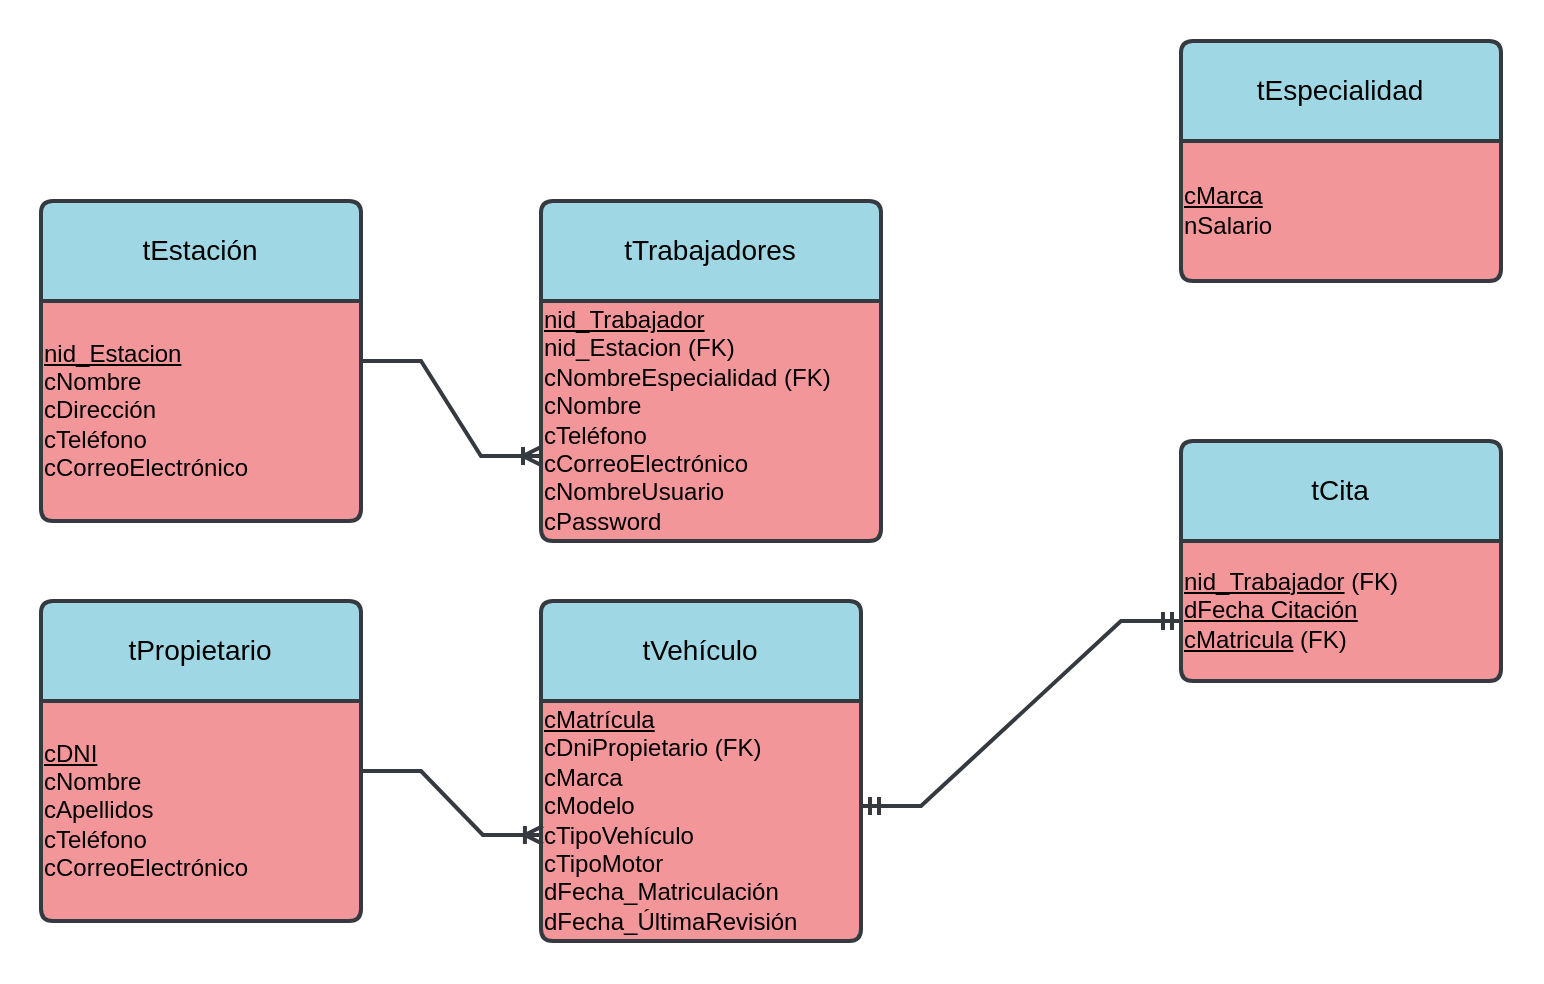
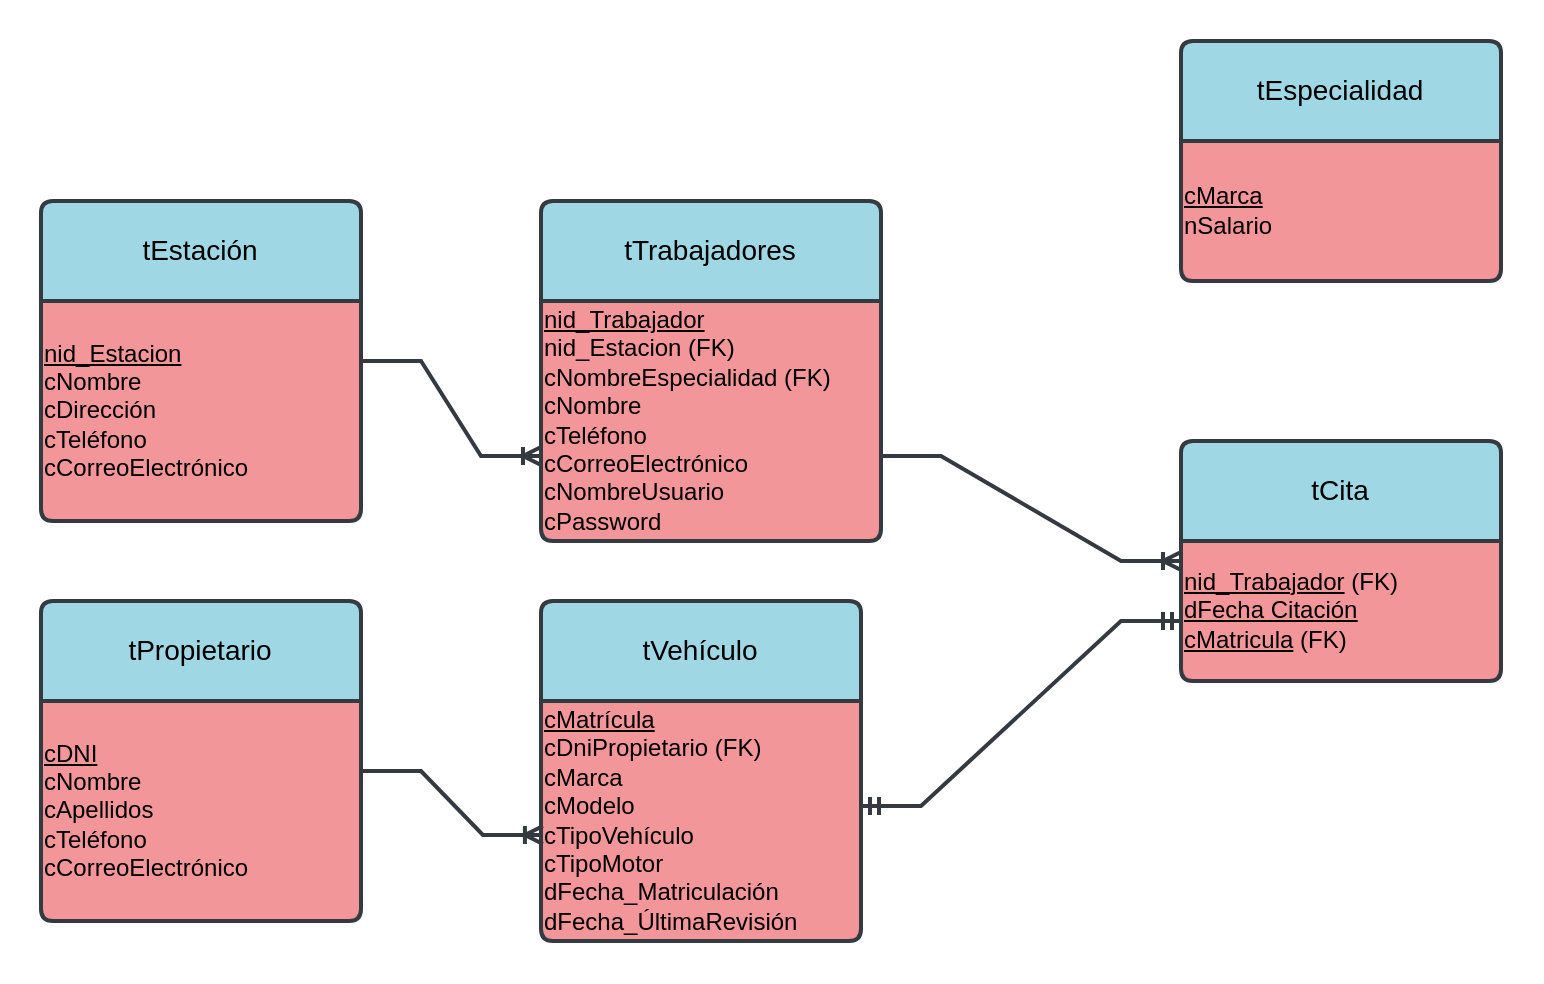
none -> (1030, 508)
